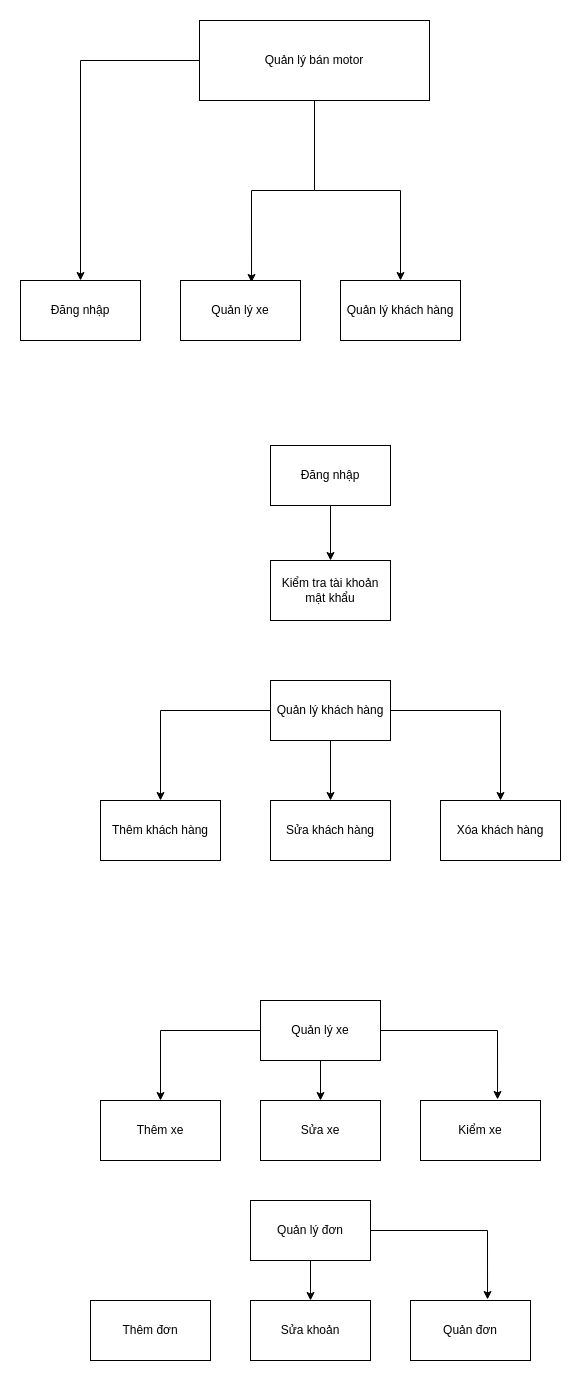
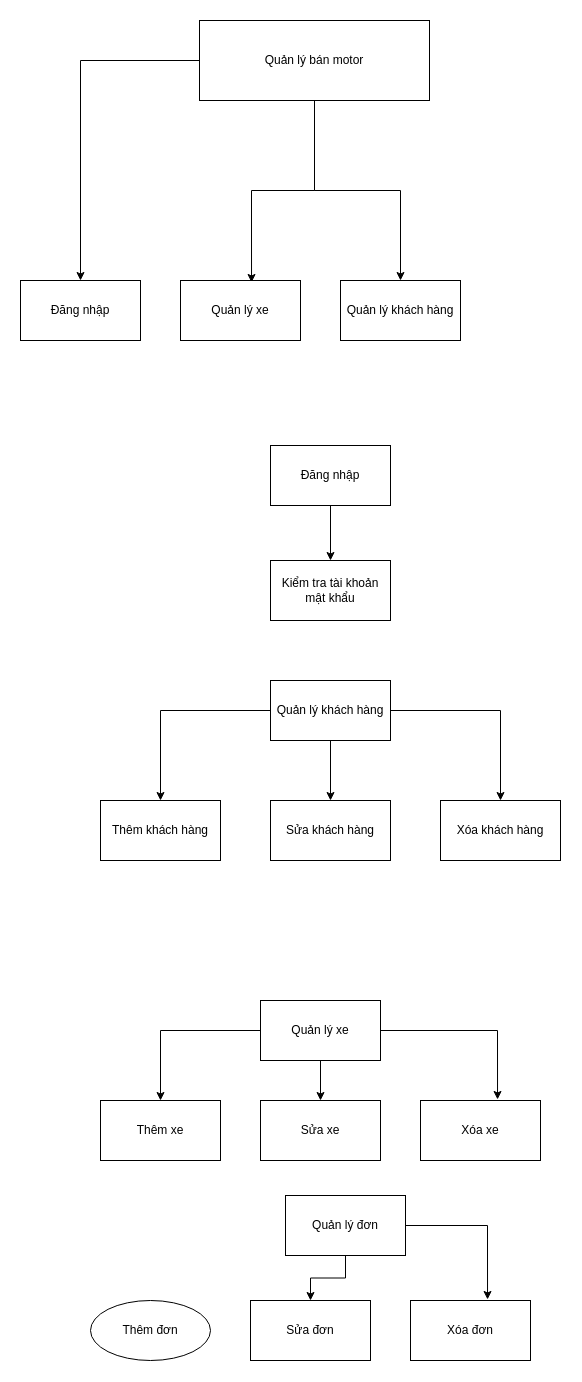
(481, 1131) -> (481, 1131)
(311, 1231) -> (346, 1226)
(151, 1331) -> (151, 1331)
(311, 1331) -> (311, 1331)
(471, 1331) -> (471, 1331)
